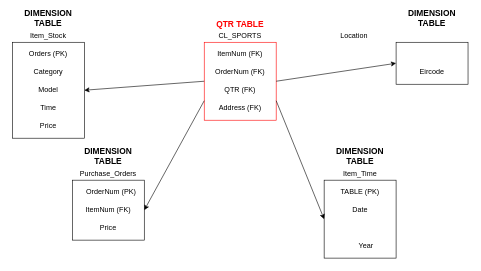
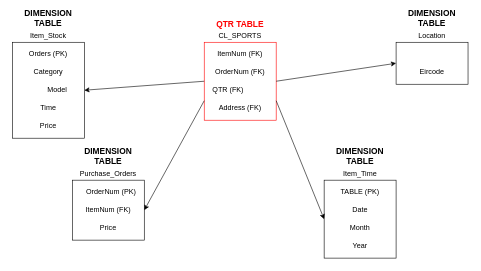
(354, 36) -> (432, 36)
(48, 90) -> (57, 90)
(240, 90) -> (228, 90)
none -> (360, 228)
(366, 246) -> (360, 246)
